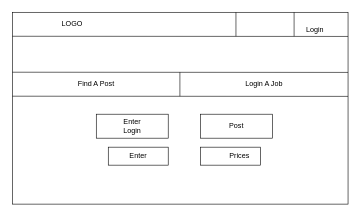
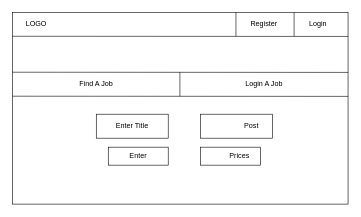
(72, 24) -> (36, 24)
none -> (264, 24)
(315, 30) -> (318, 24)
(96, 84) -> (96, 84)
(132, 126) -> (132, 126)
(237, 126) -> (252, 126)
